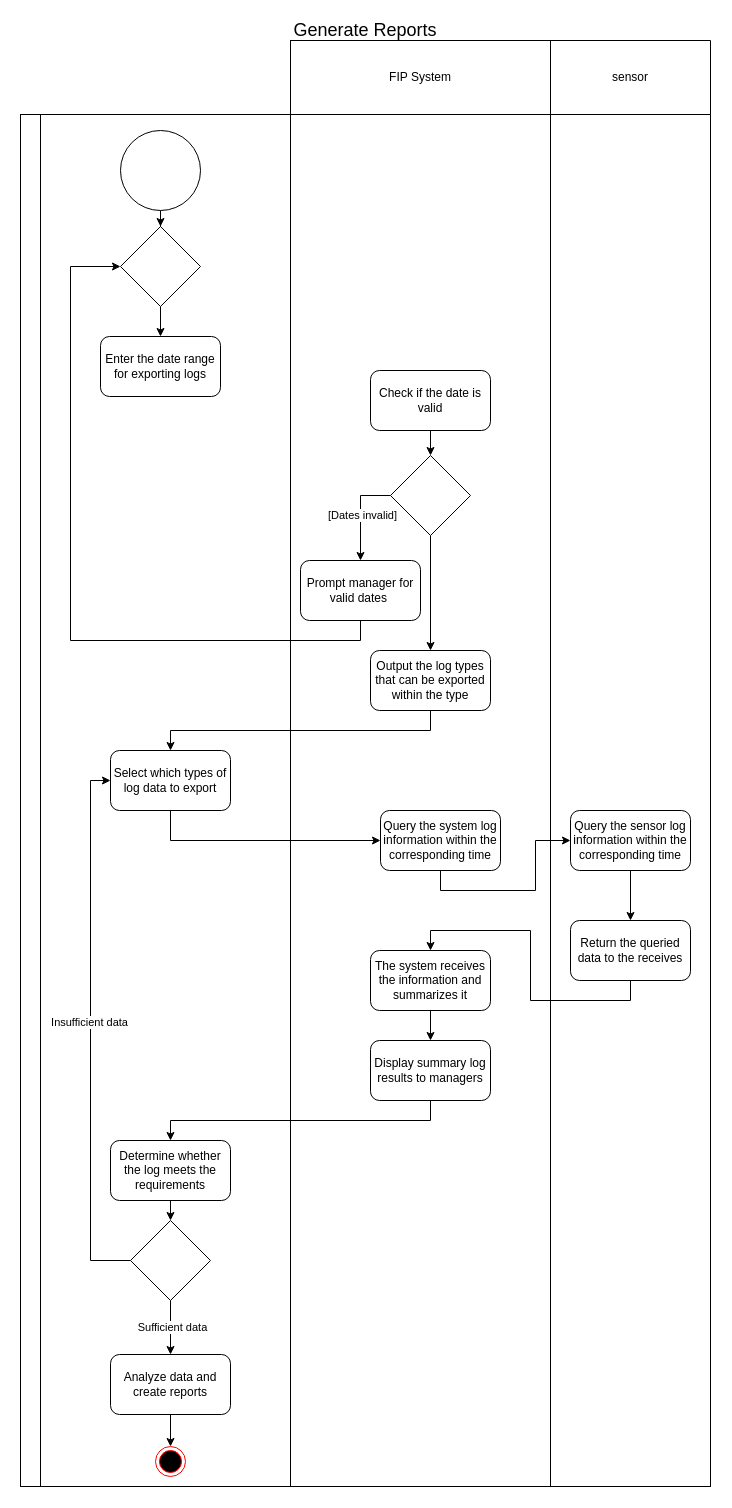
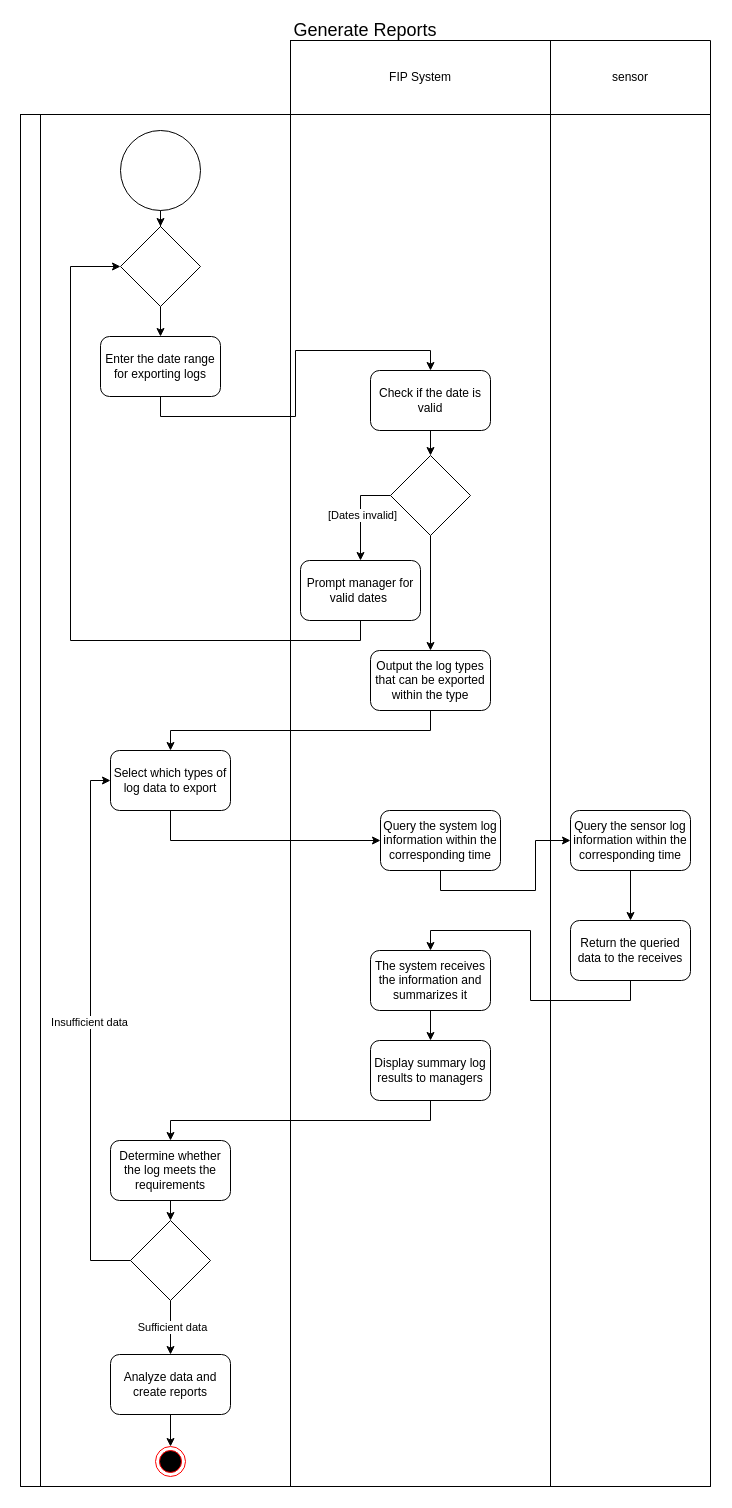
none -> (296, 388)
